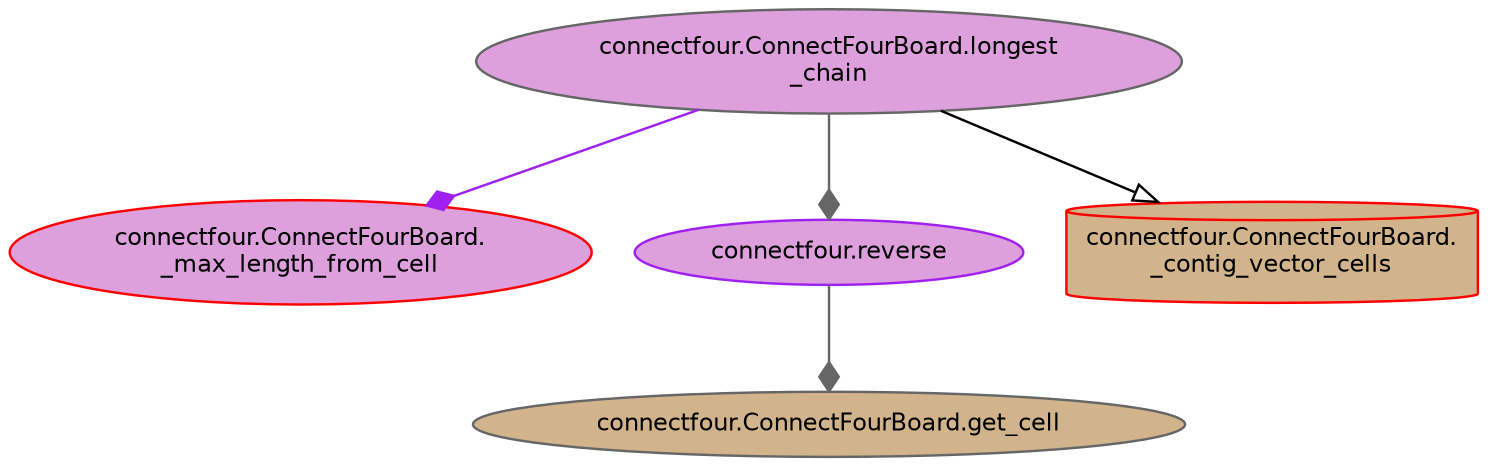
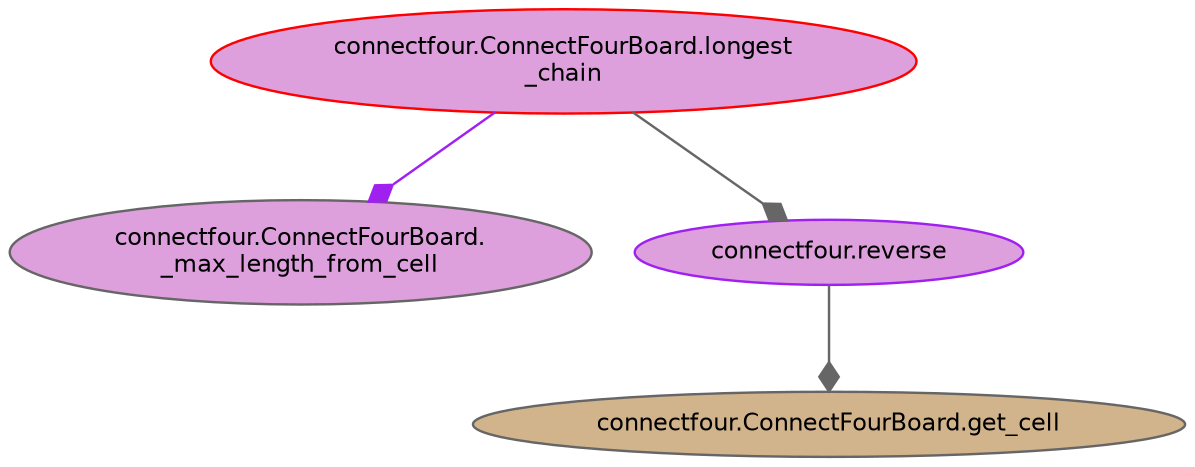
(829, 61) -> (564, 61)
(301, 252) -> (301, 252)
(1272, 252) -> none
